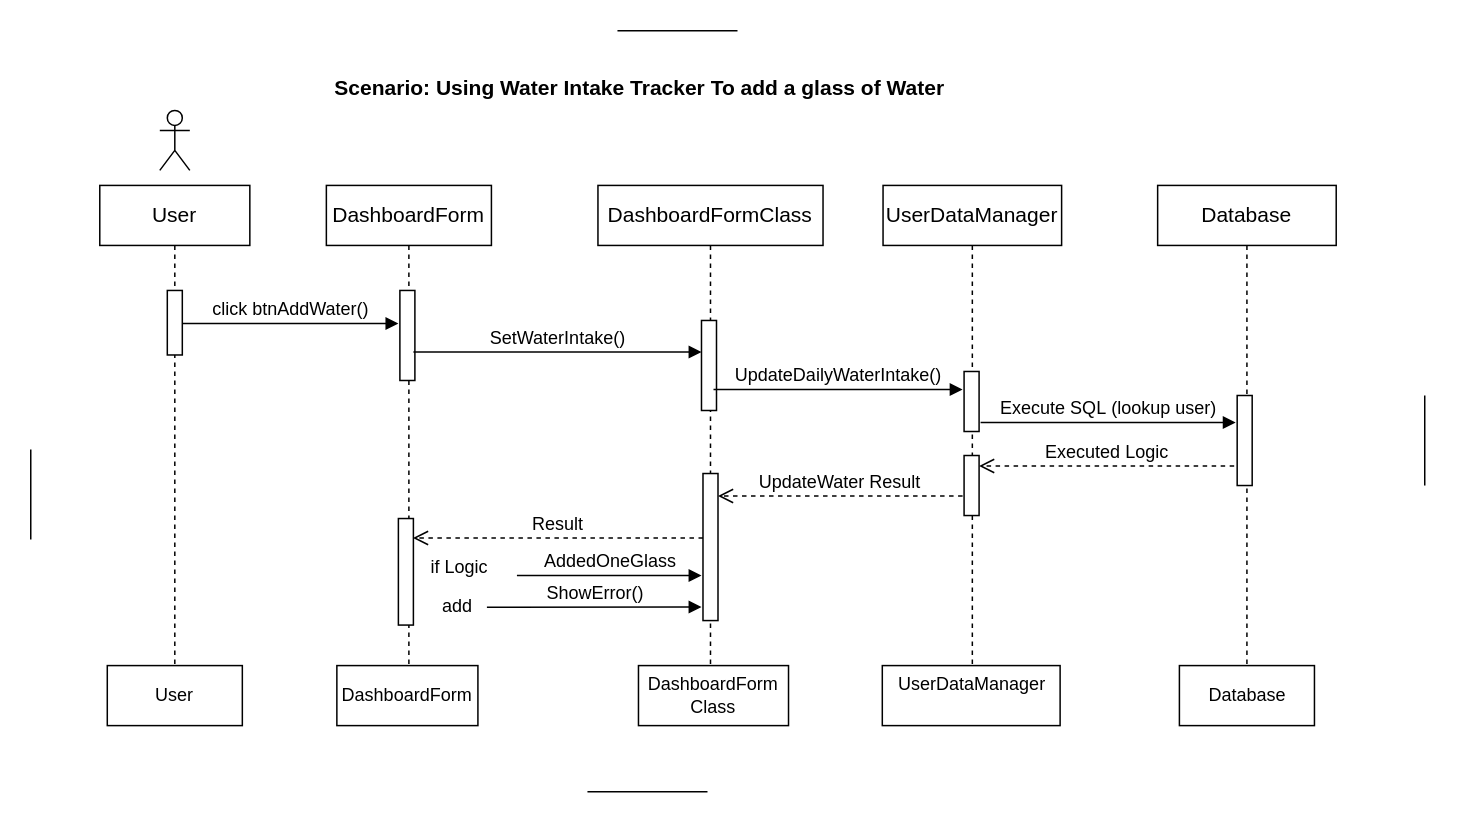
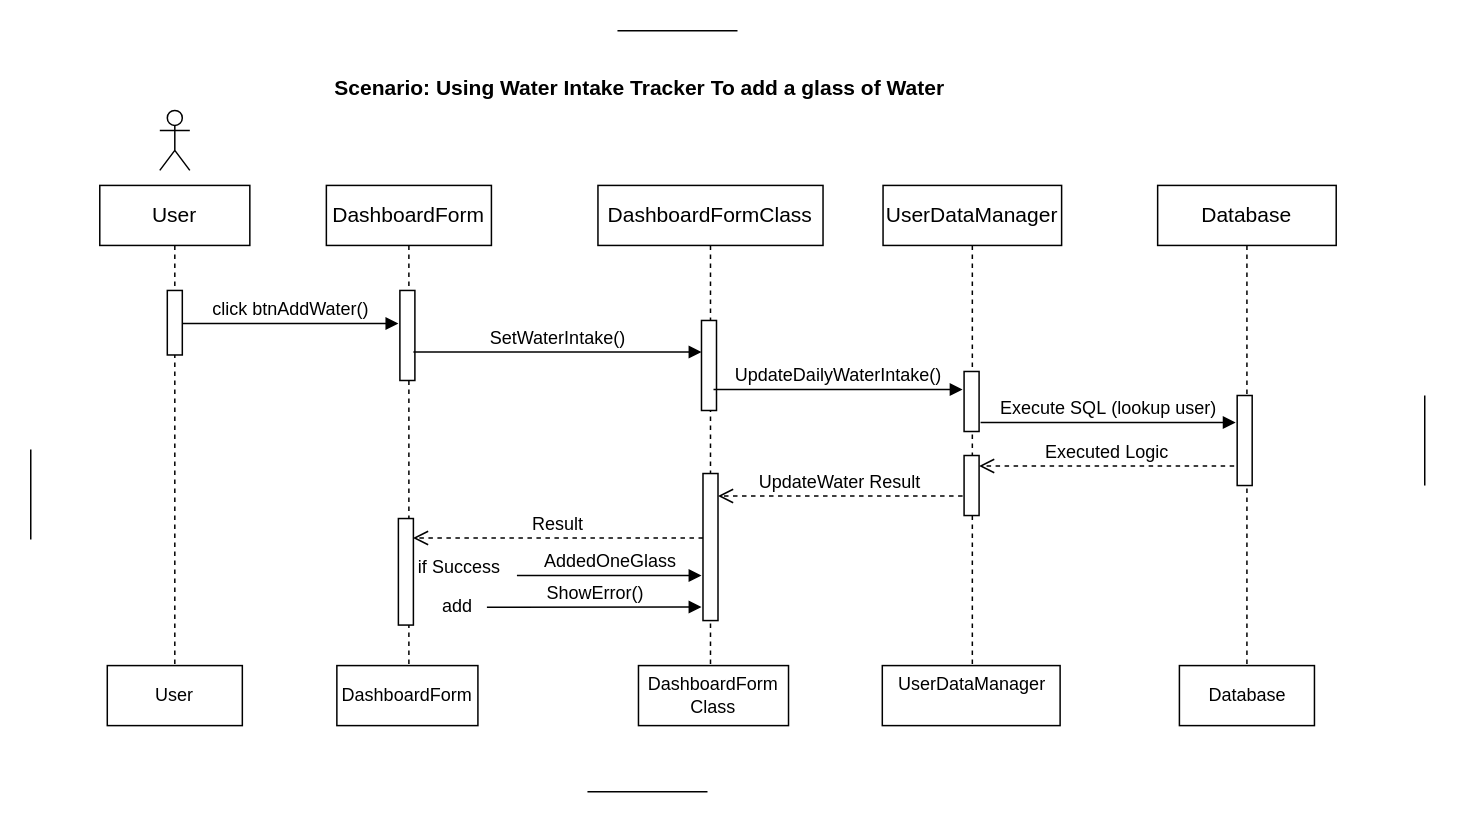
(462, 568) -> (462, 568)
